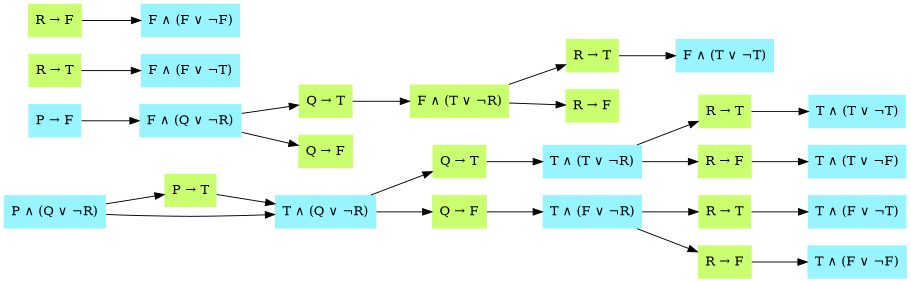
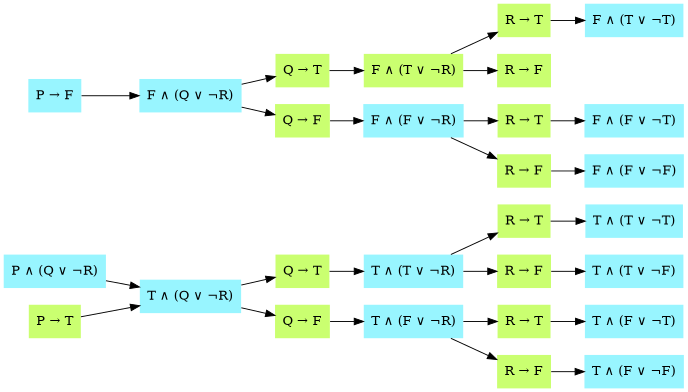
none -> (413, 121)
(130, 200) -> none
